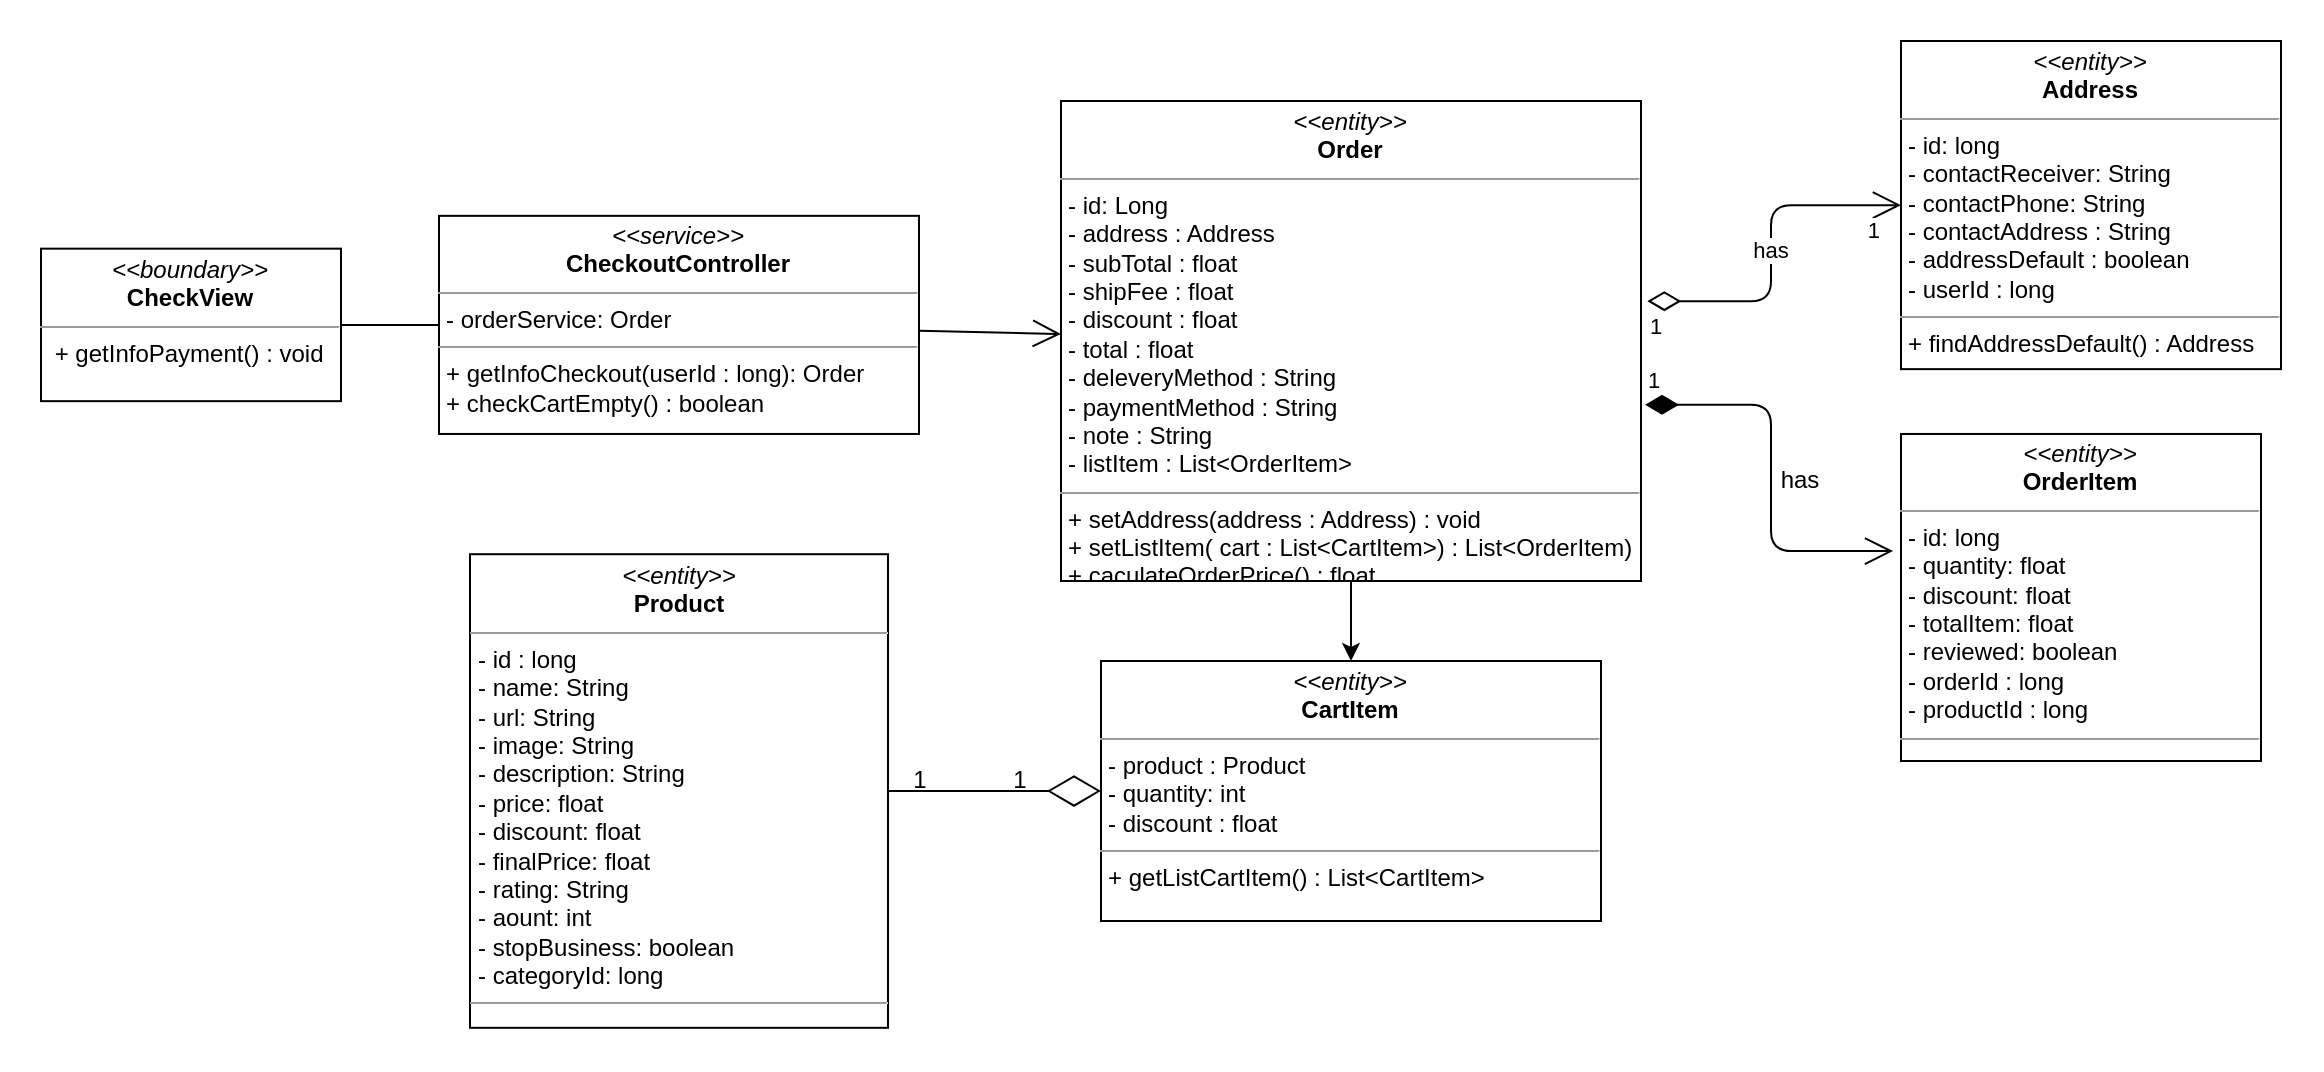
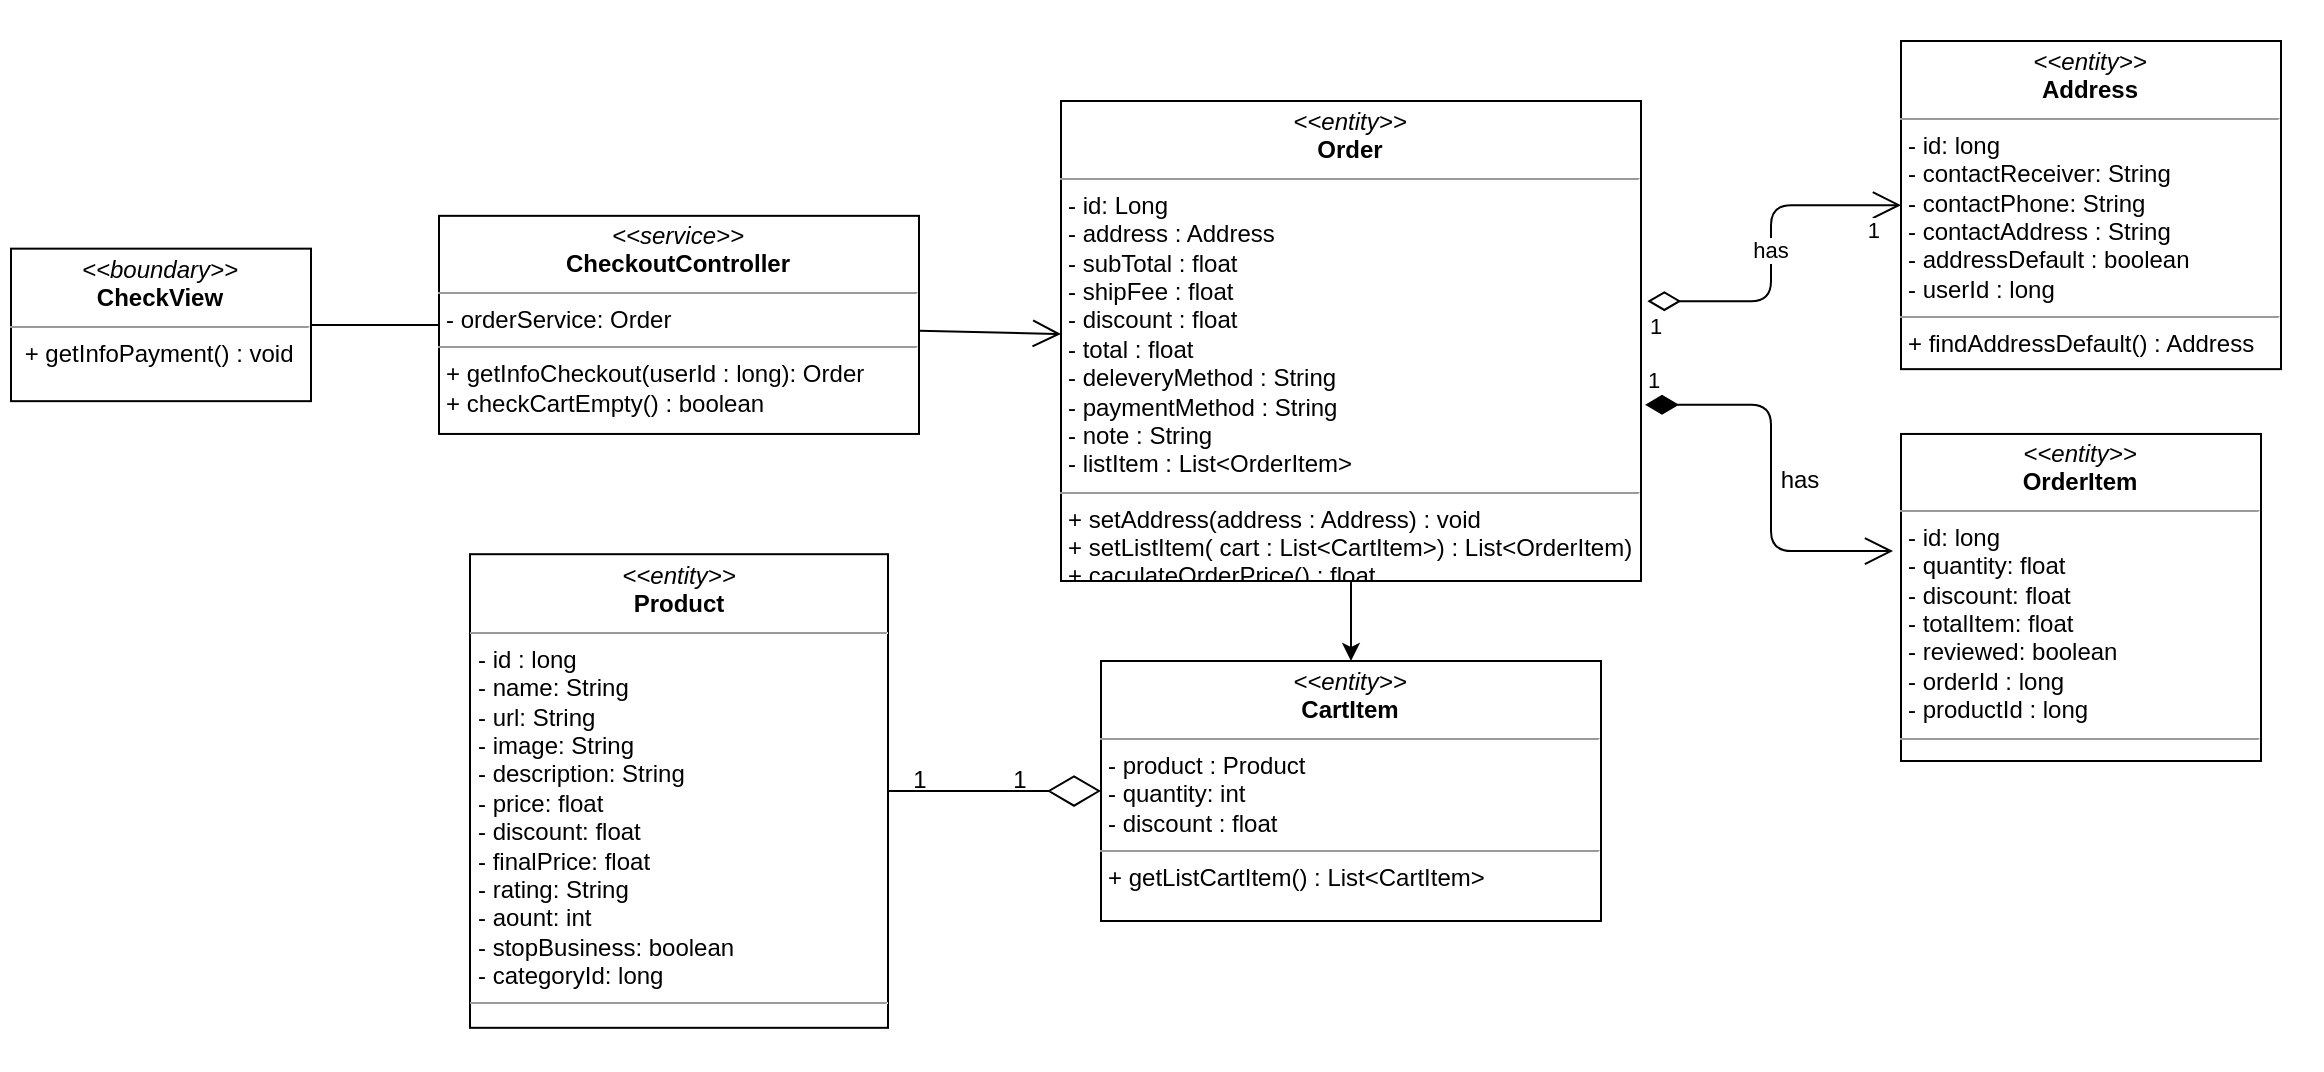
(191, 325) -> (161, 325)
